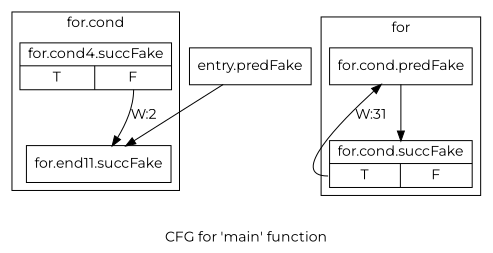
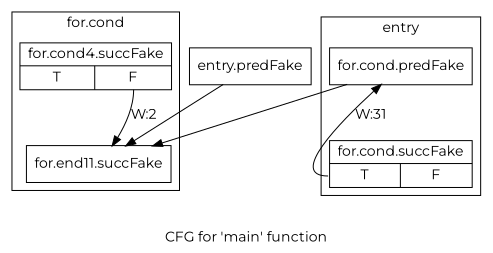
(401, 28) -> (401, 28)
(401, 108) -> (255, 114)
